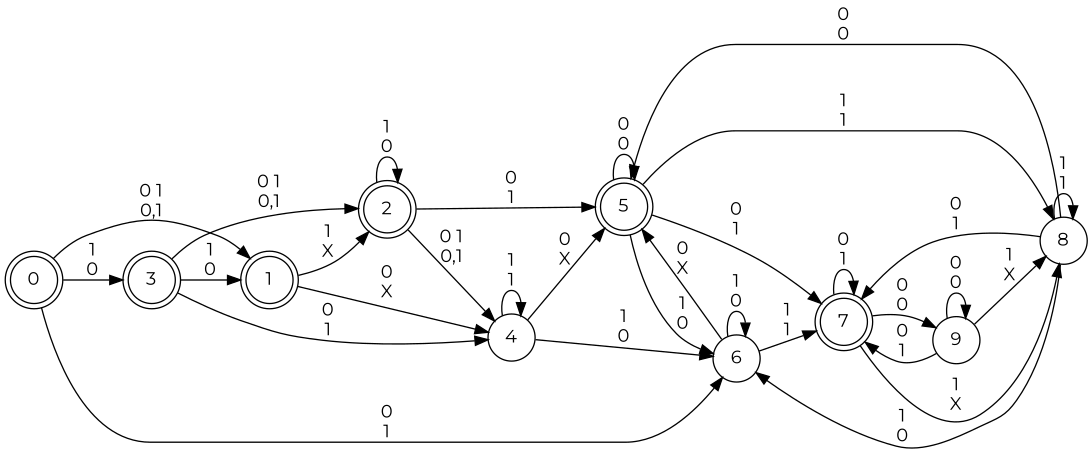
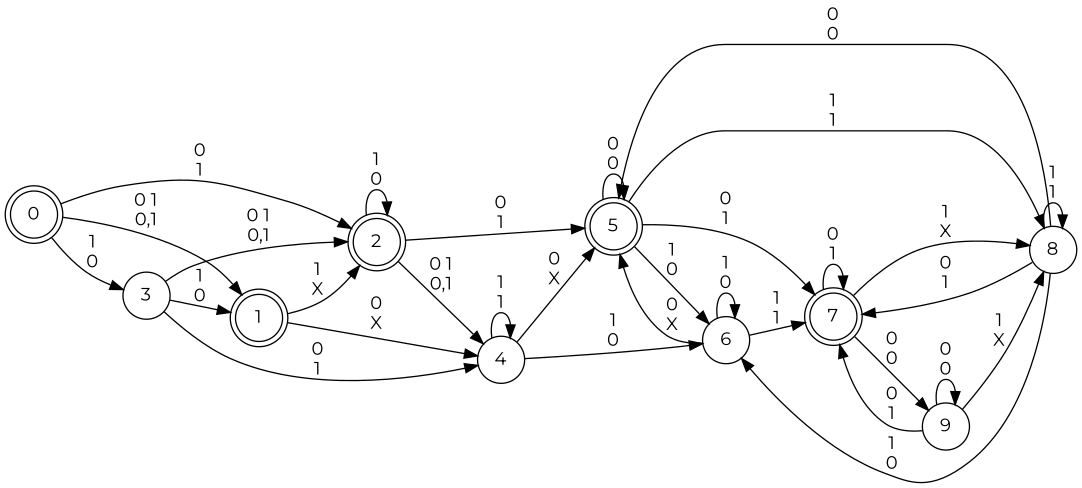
(152, 280) -> (147, 296)
(349, 442) -> (202, 181)
